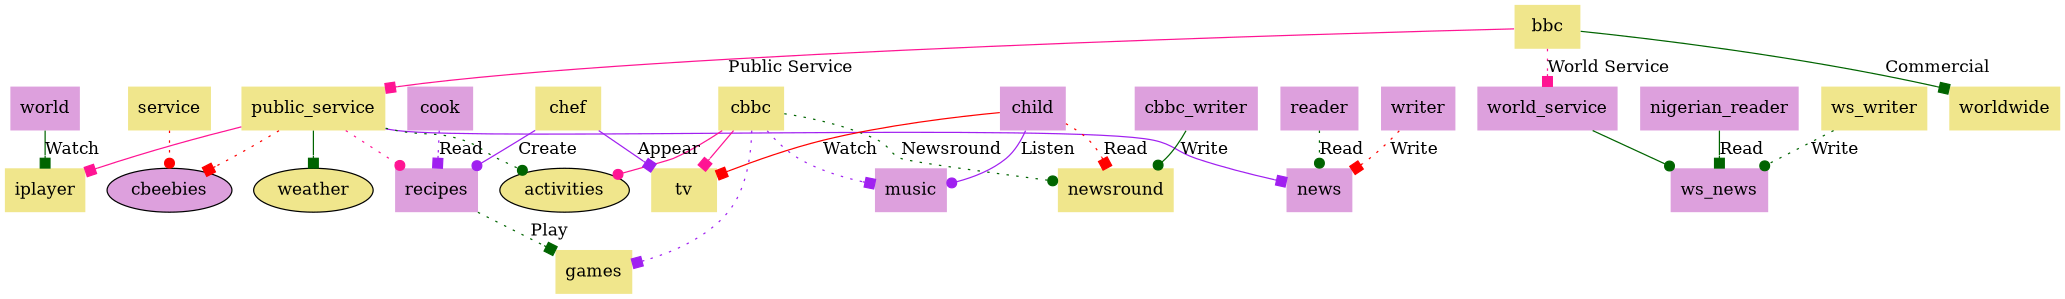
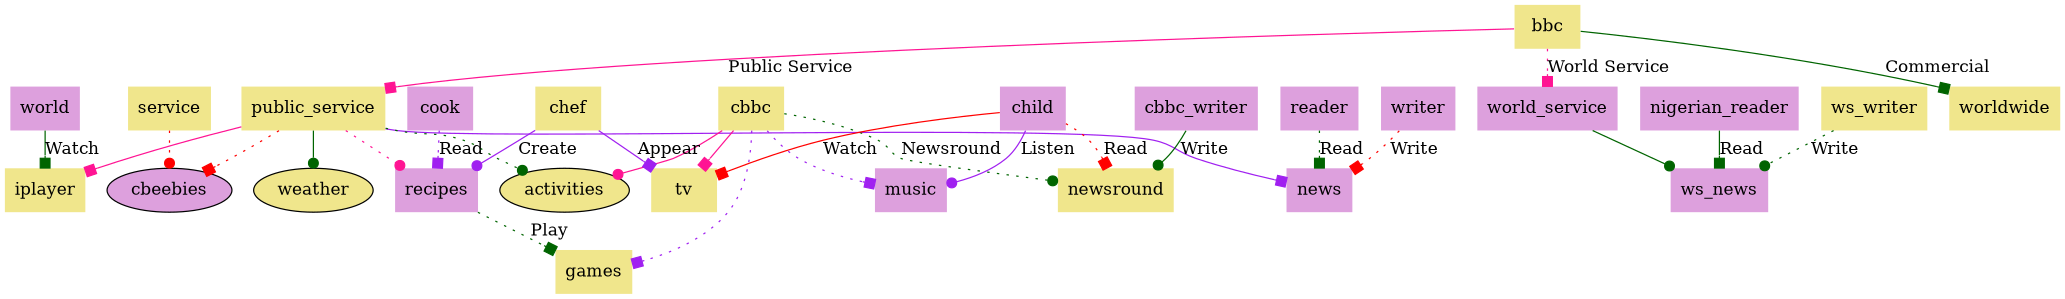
(313, 143) -> (313, 144)
(1319, 144) -> (1319, 143)
